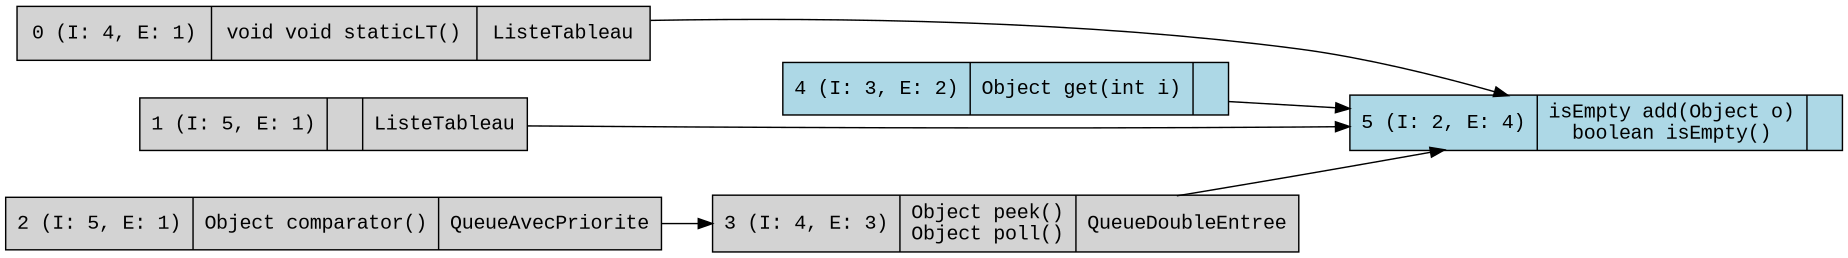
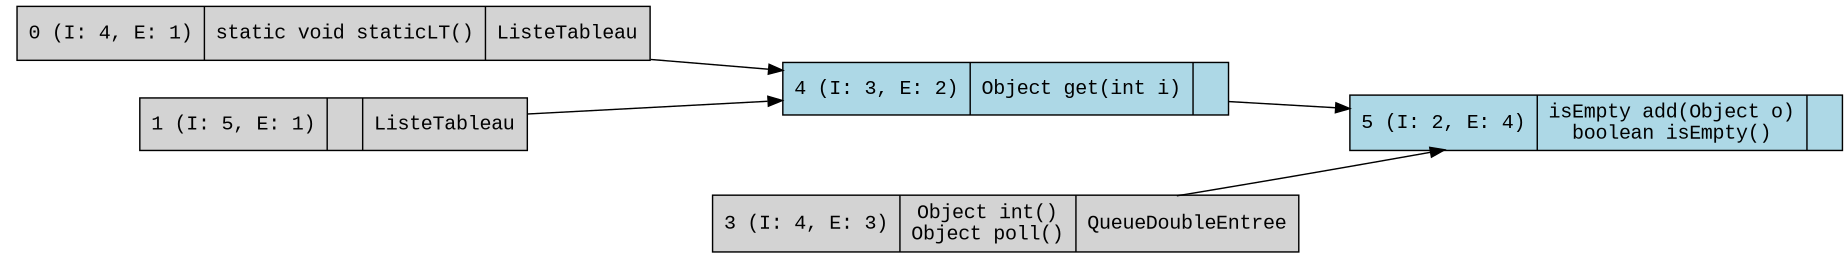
(1075, 28) -> (709, 64)
(344, 33) -> (345, 33)
(931, 128) -> (648, 108)
(988, 212) -> (988, 212)
(334, 224) -> none
